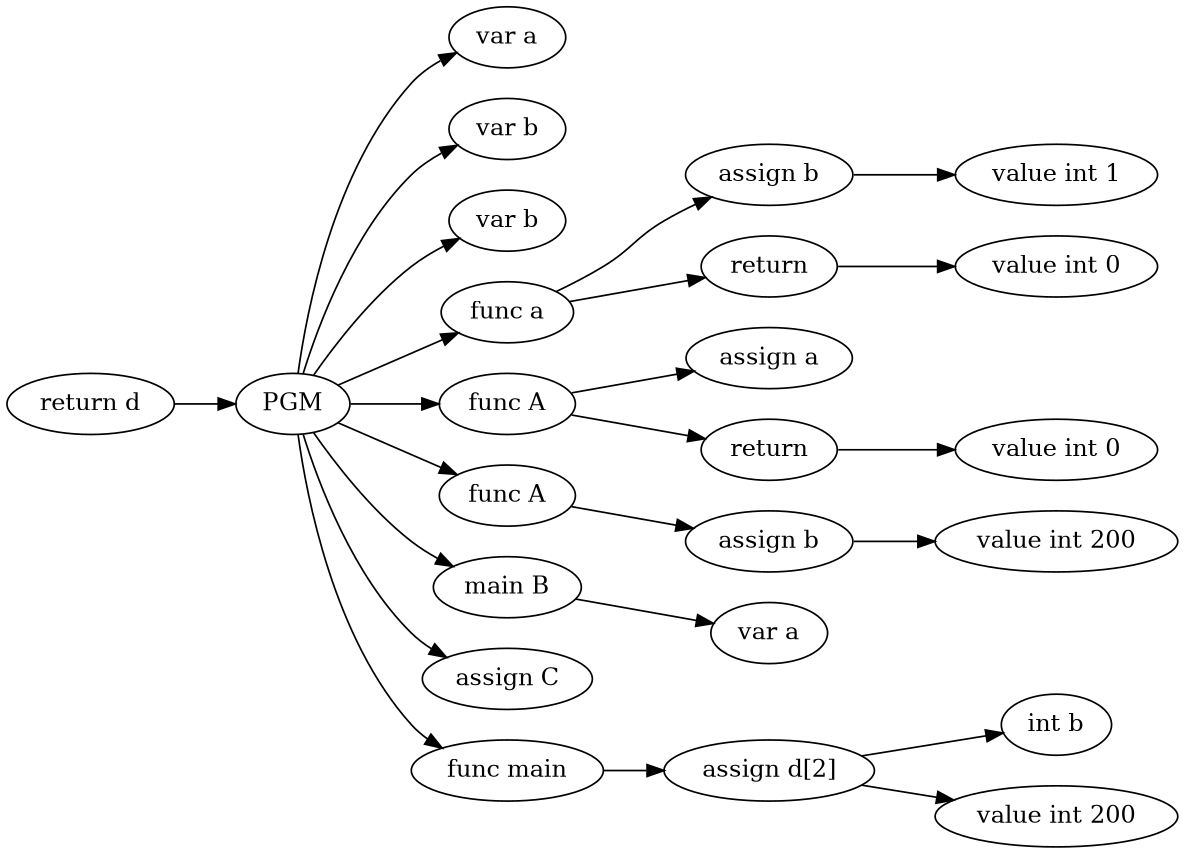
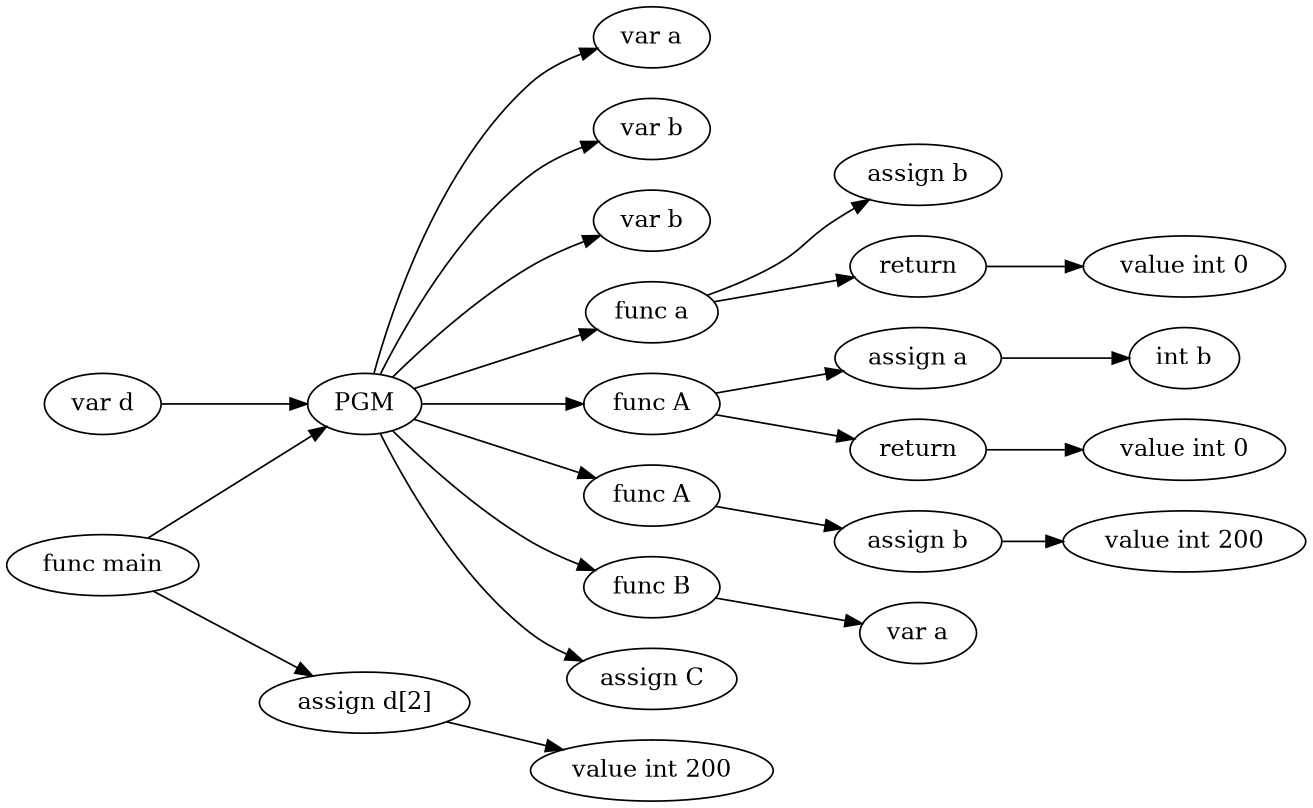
(1056, 175) -> none
(91, 404) -> (103, 404)
(507, 587) -> (652, 587)
(339, 598) -> (230, 487)
(924, 746) -> (1057, 358)
